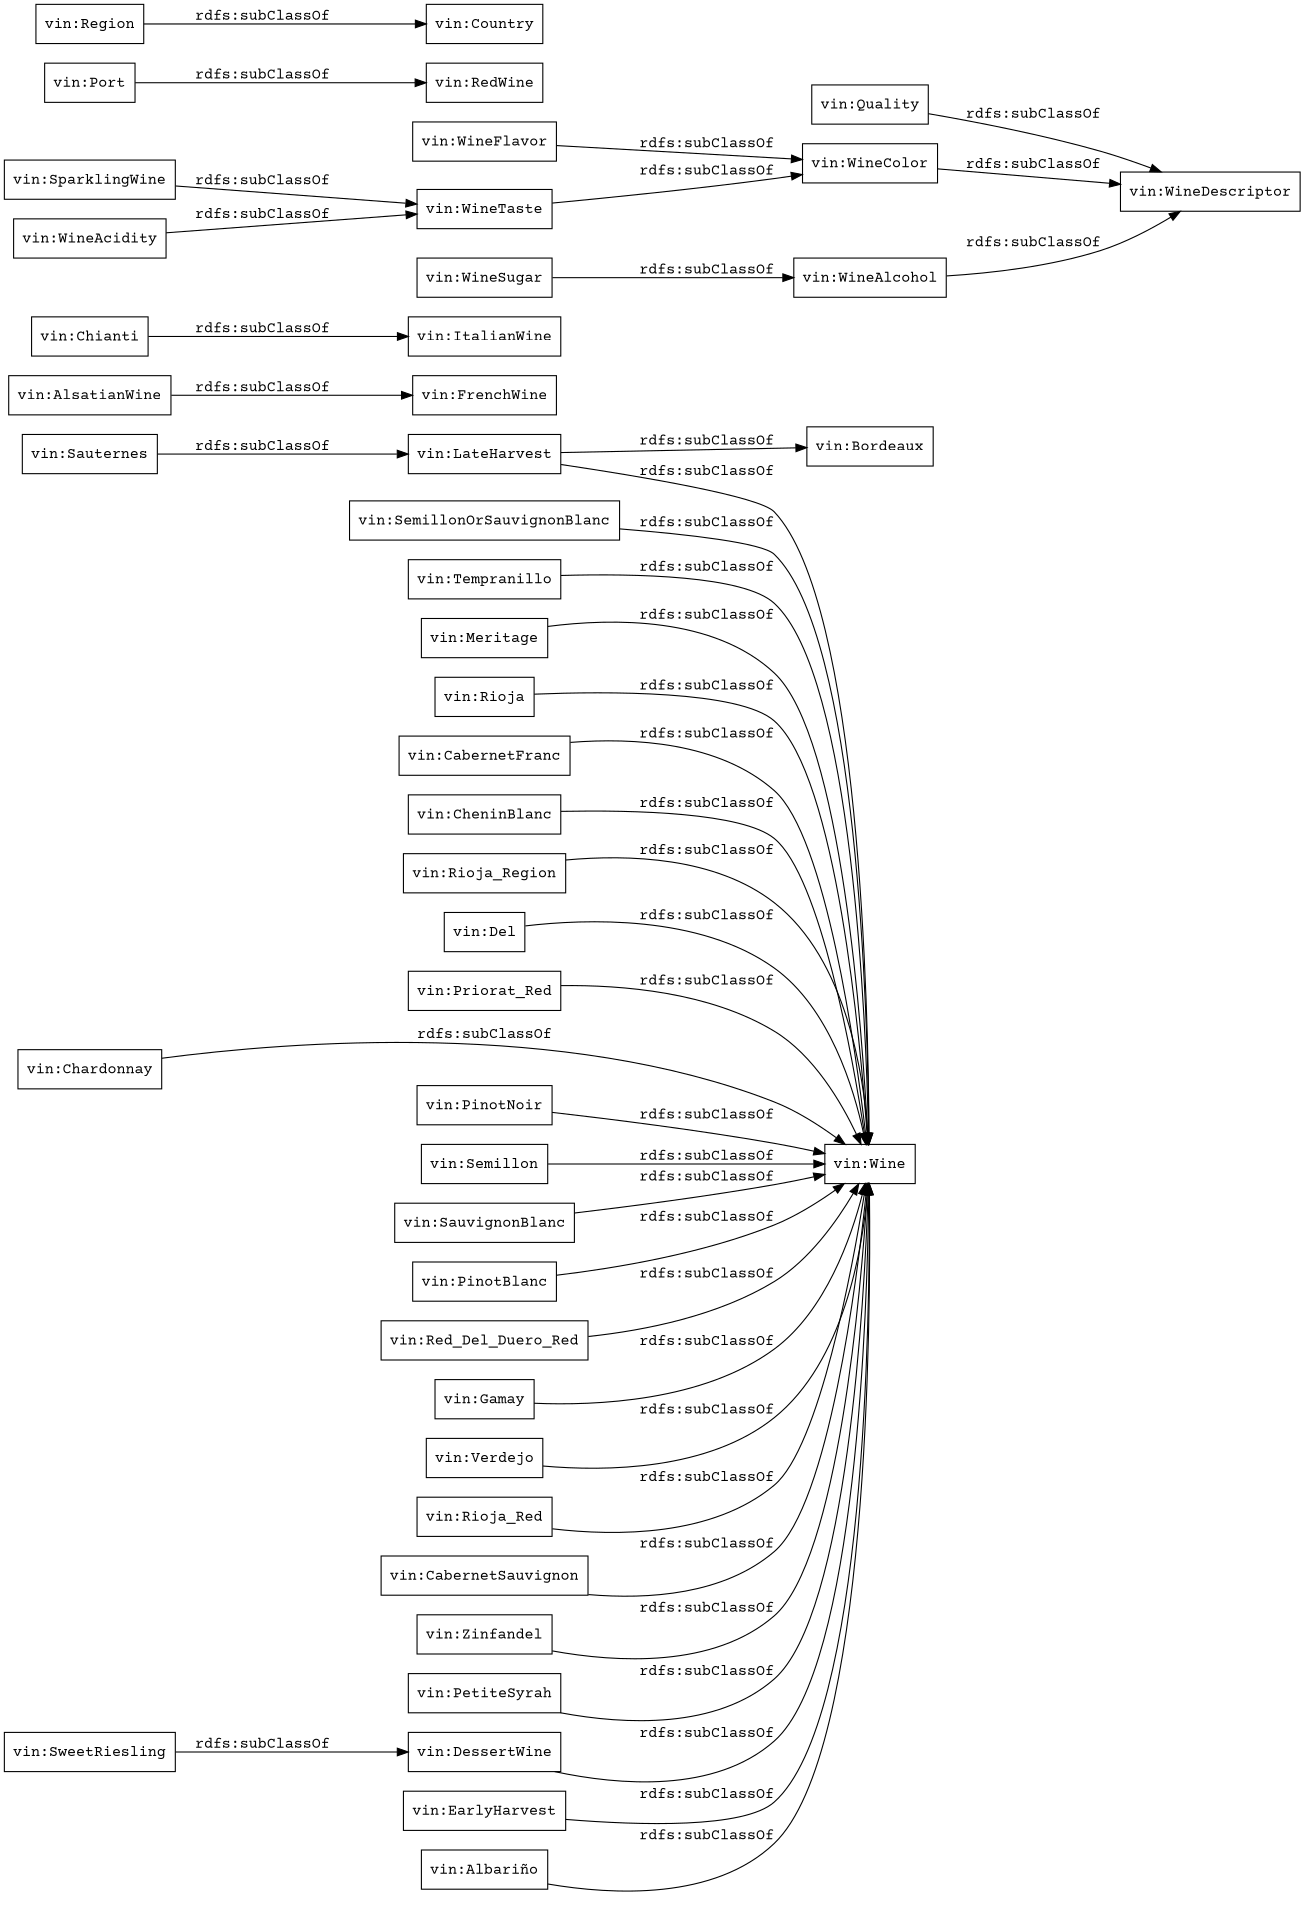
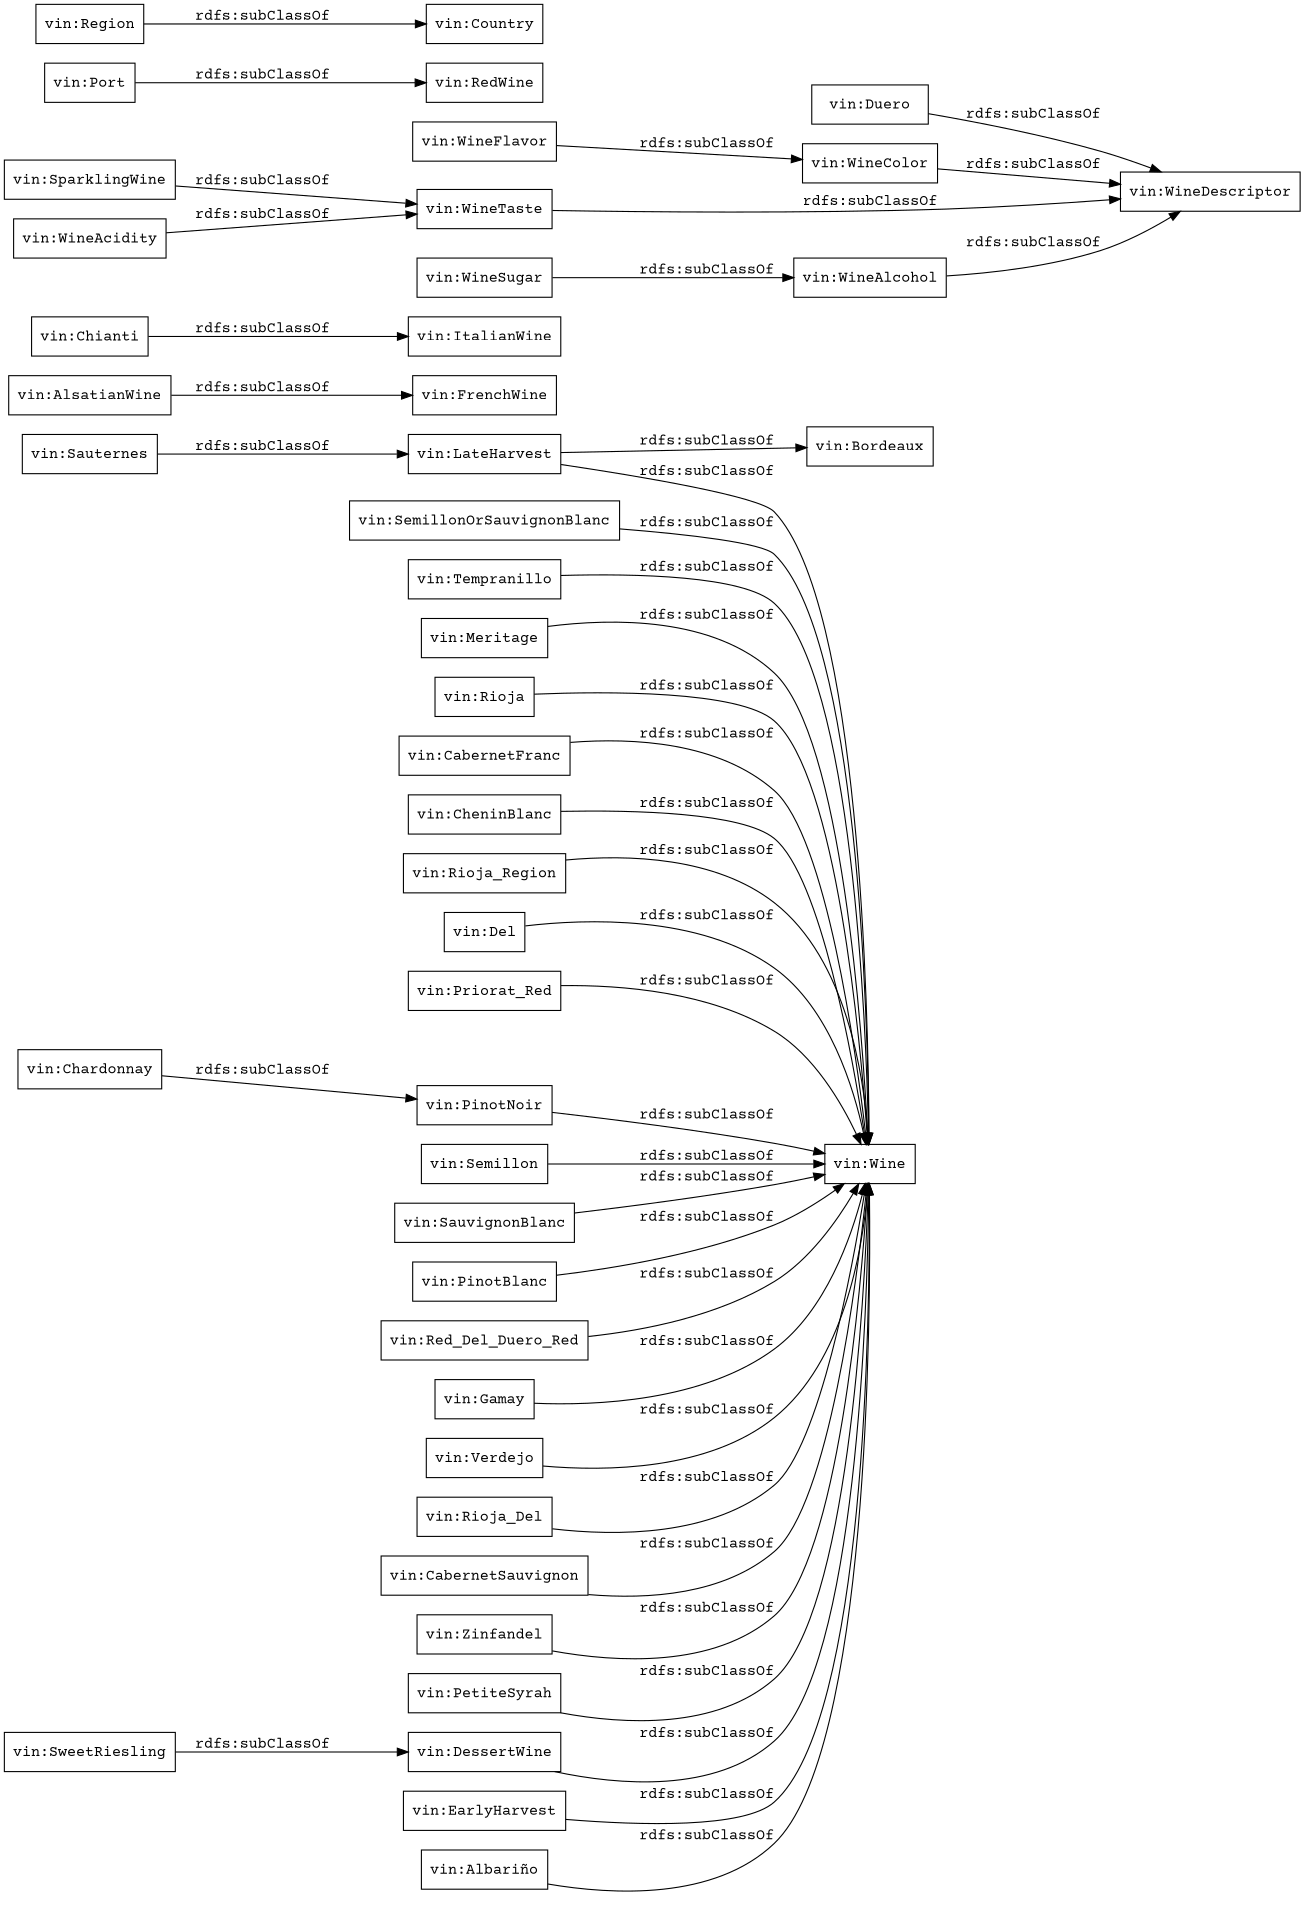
(870, 105) -> (870, 105)
(672, 191) -> (831, 211)
(507, 1047) -> (284, 1087)
(485, 1517) -> (485, 1517)
